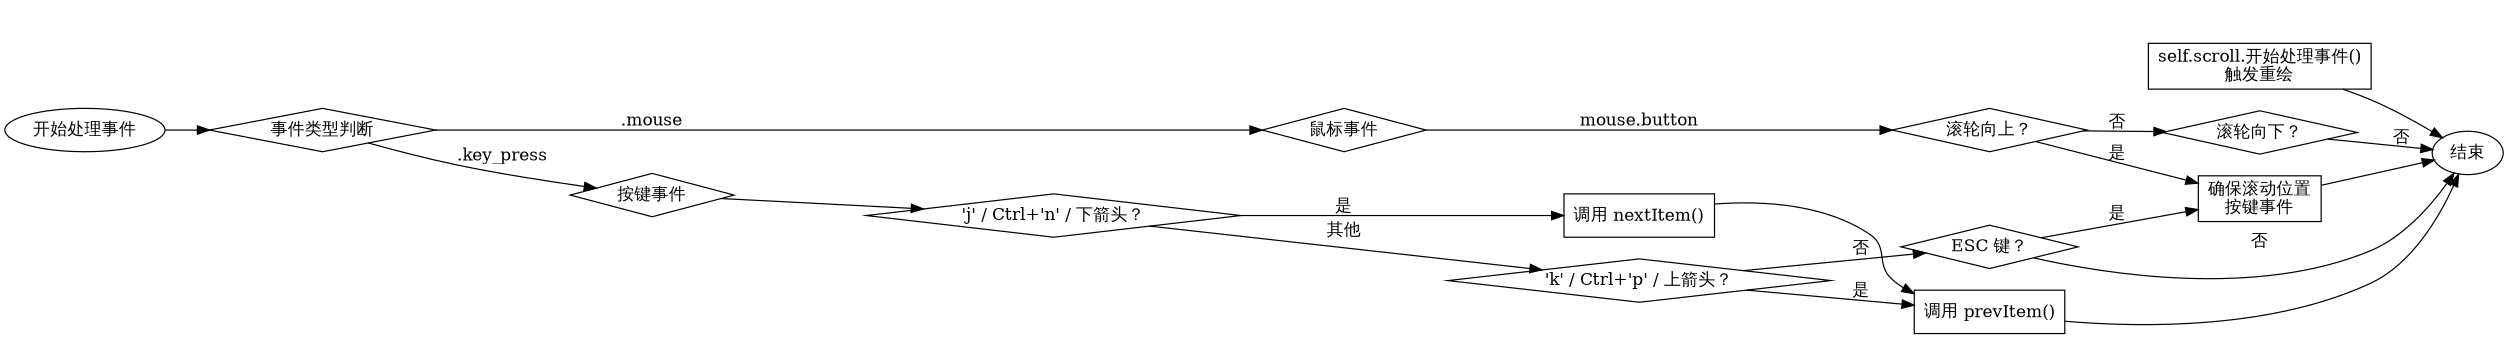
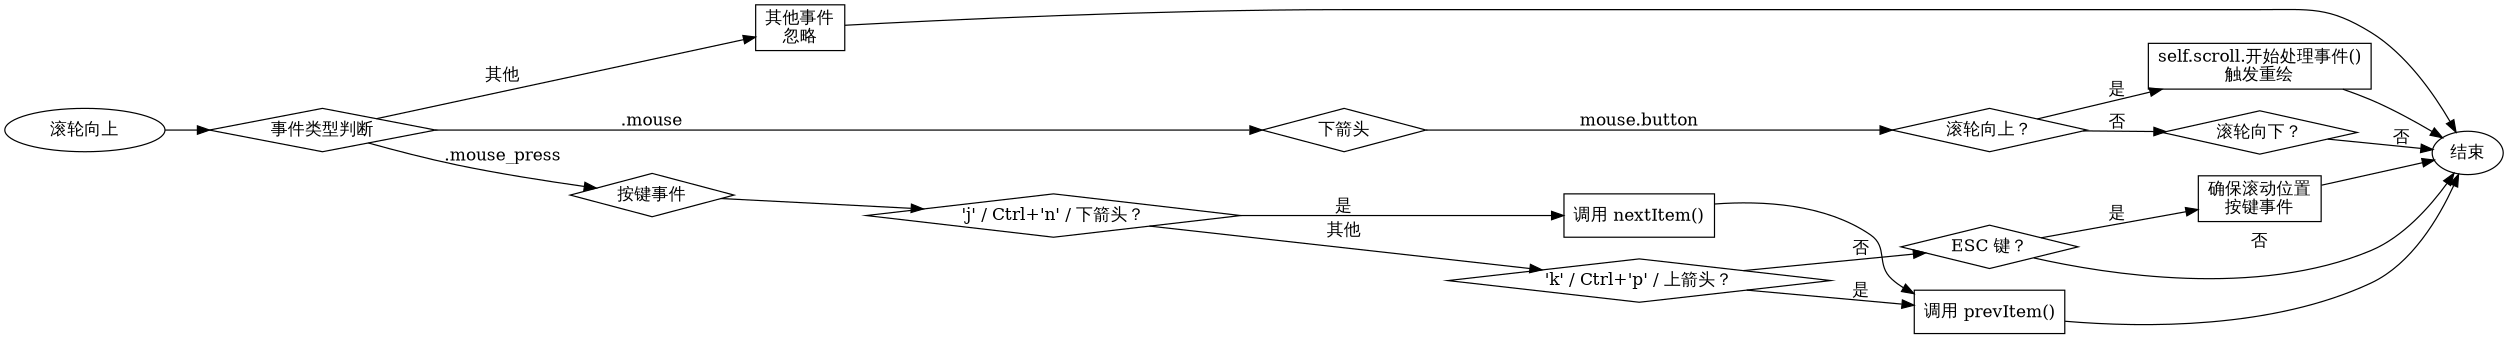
none -> (800, 28)
(85, 130) -> (85, 130)
(1344, 130) -> (1344, 130)
(503, 156) -> (503, 156)
(2111, 161) -> (2094, 106)
